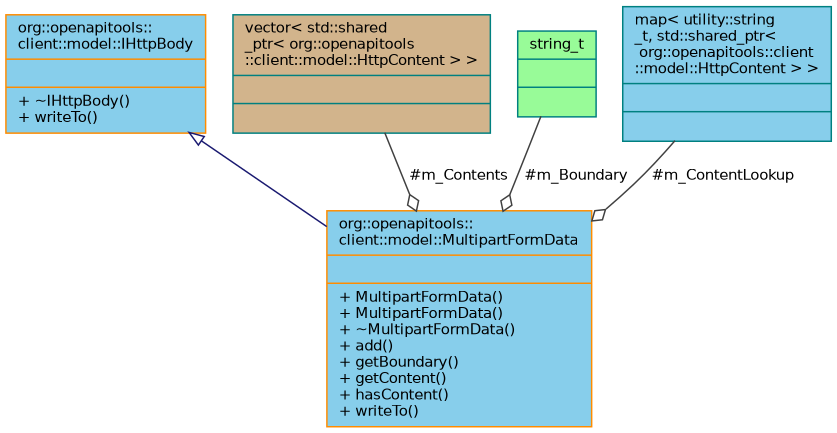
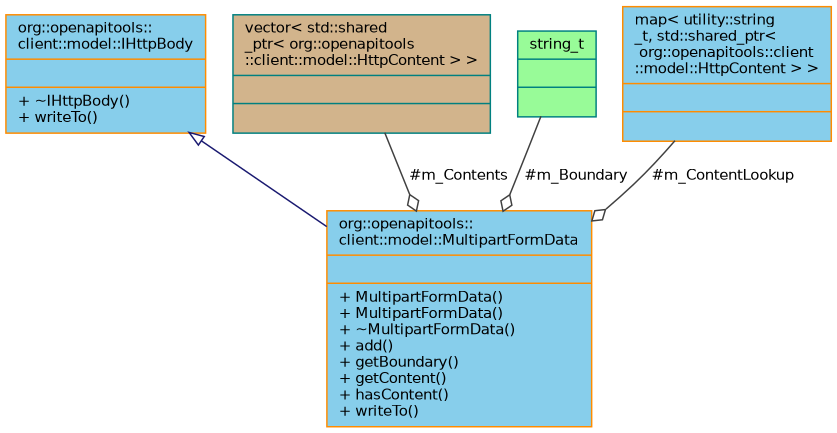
(727, 74) -> (727, 74)
